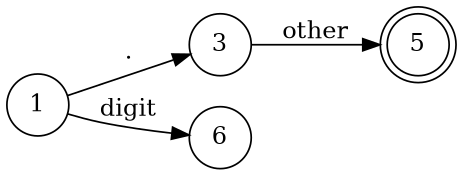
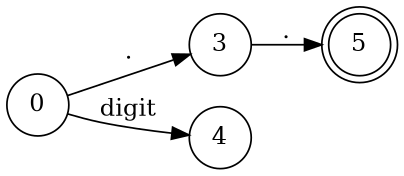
(316, 32) -> (287, 32)
(38, 105) -> (38, 105)
(220, 138) -> (220, 138)
